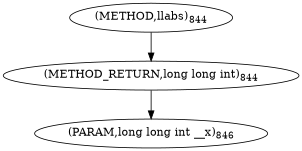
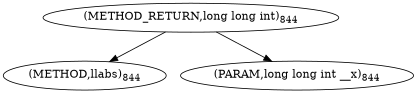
(151, 43) -> (141, 45)
(225, 132) -> (371, 74)
